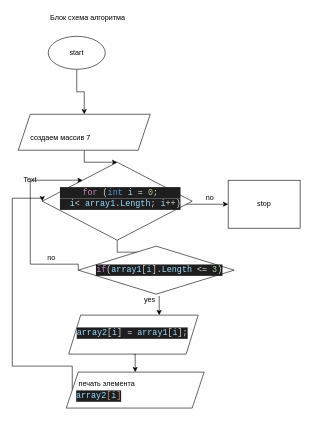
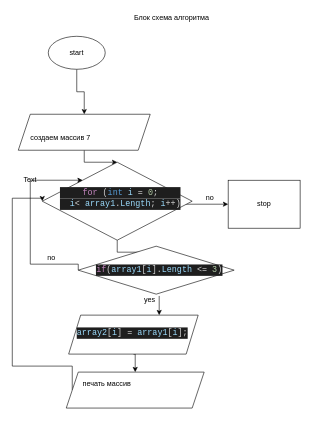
(88, 18) -> (172, 18)
(108, 384) -> (108, 384)
(99, 396) -> none
